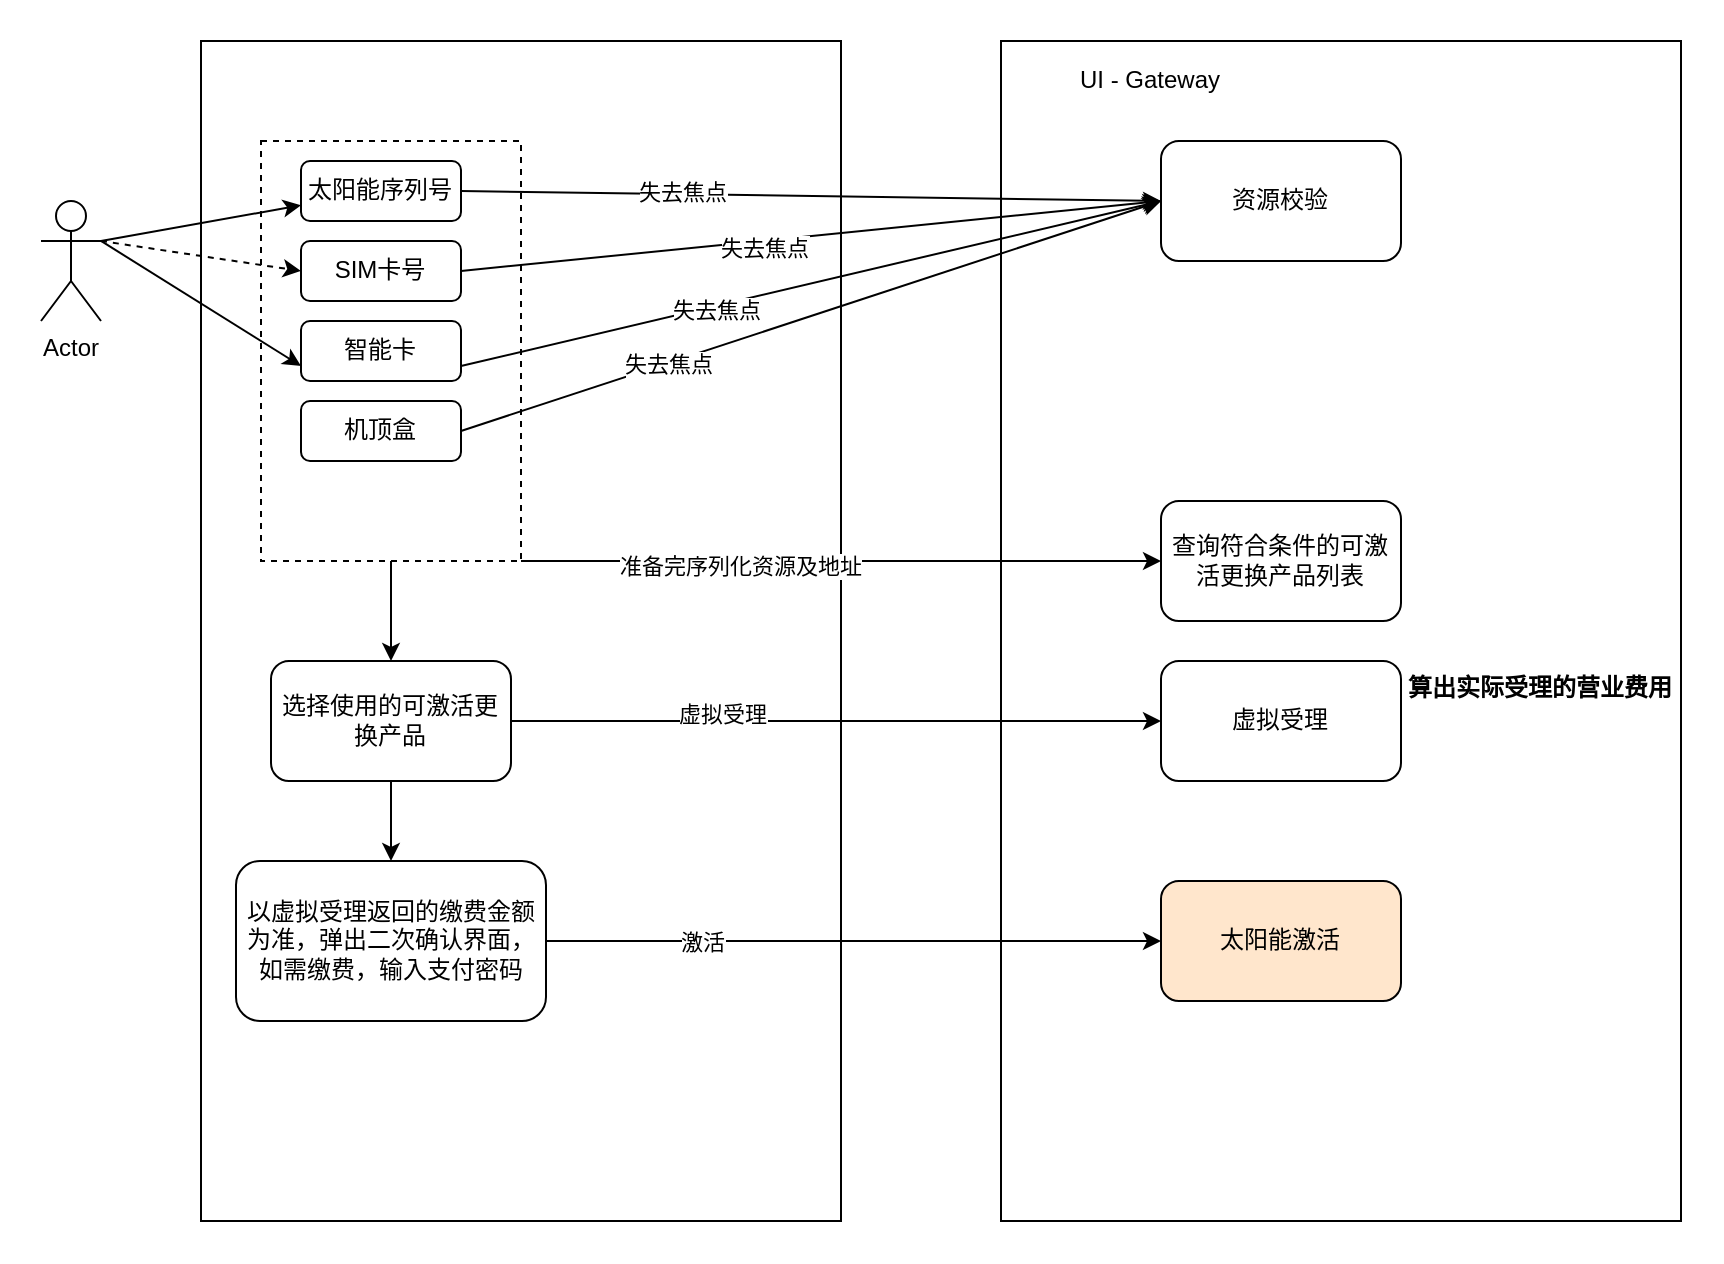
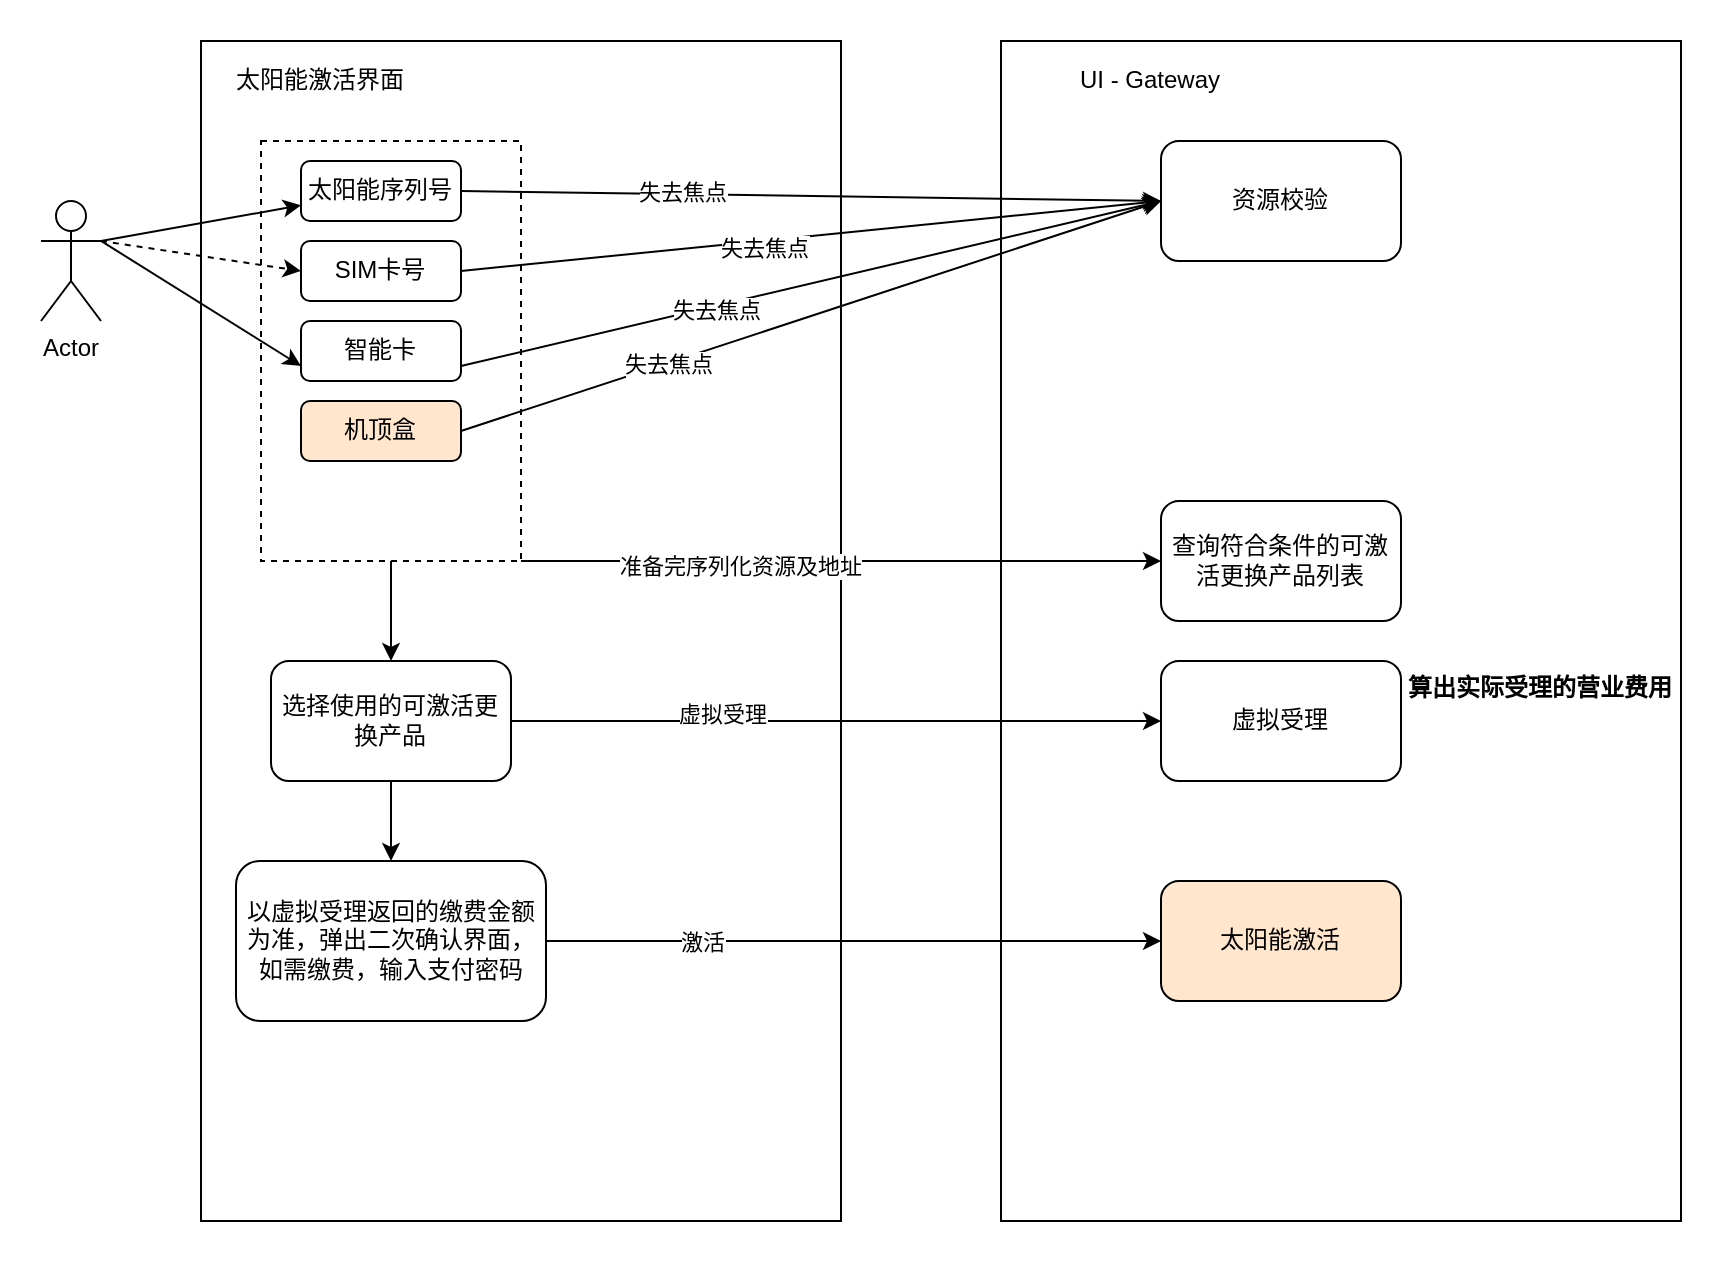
none -> (321, 81)
(381, 431) -> (381, 431)
